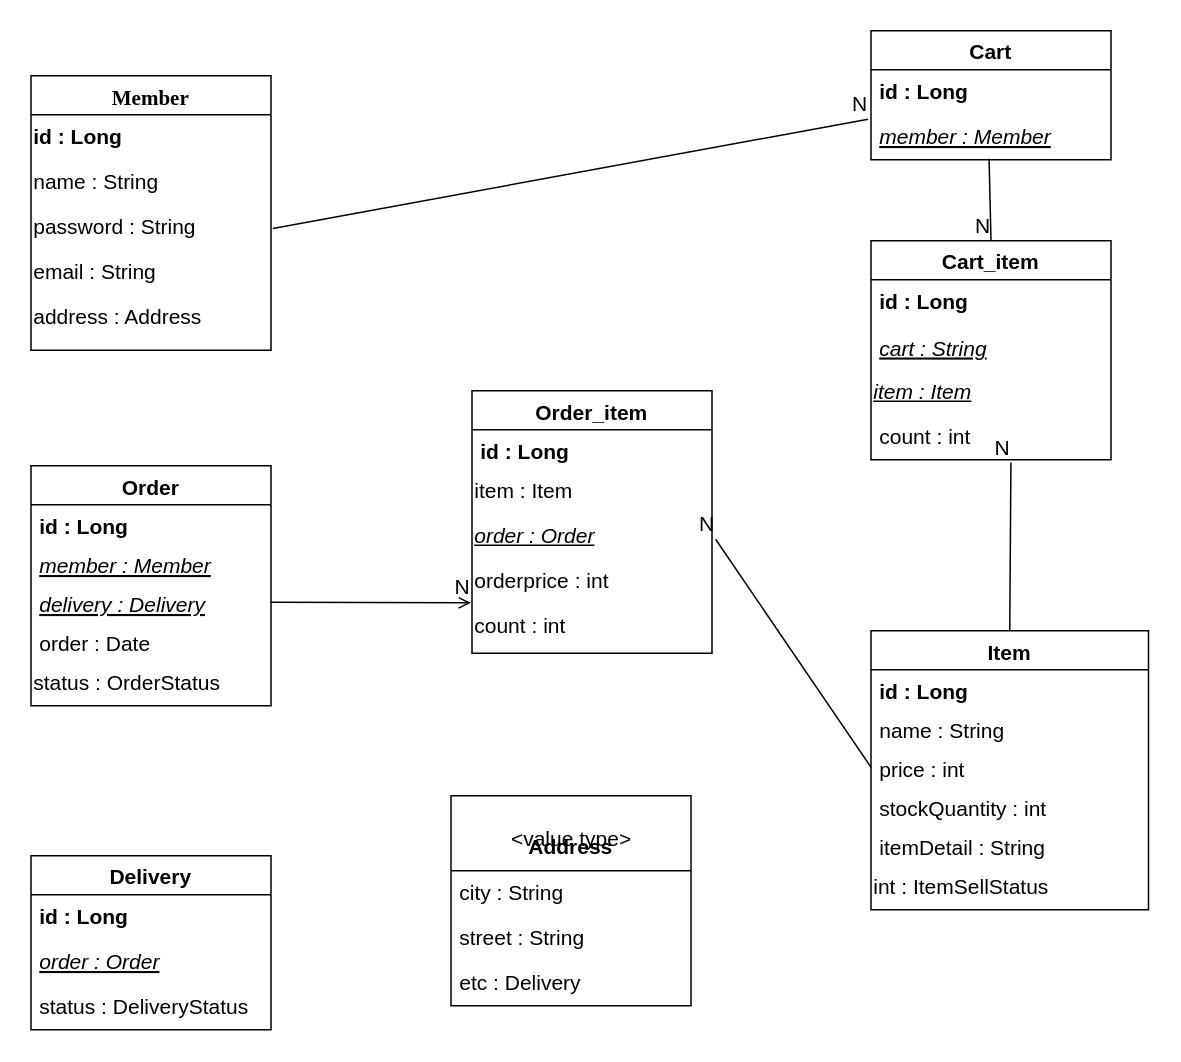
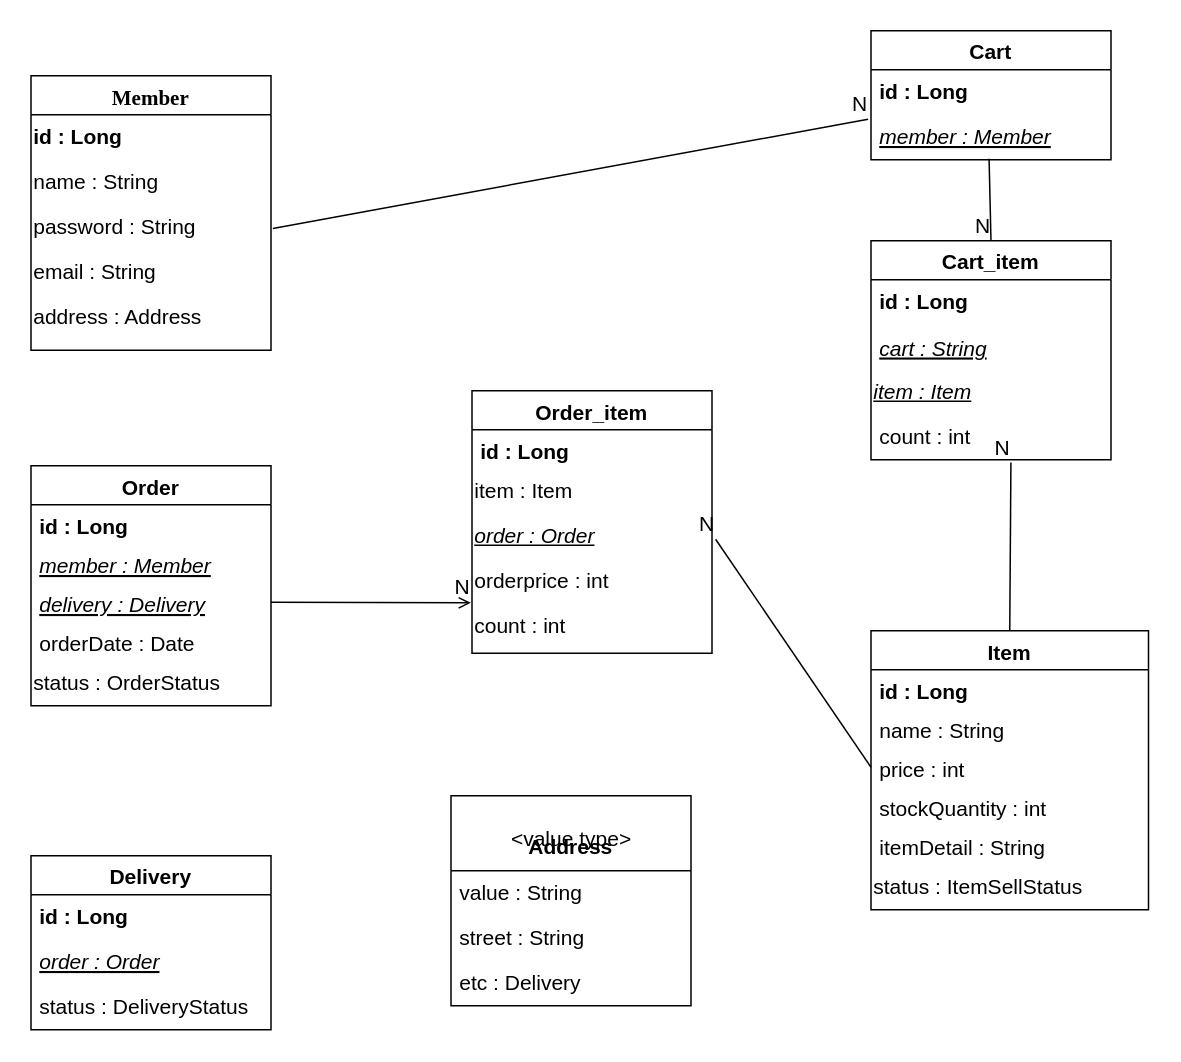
(101, 644) -> (125, 644)
(975, 887) -> (995, 887)
(522, 893) -> (528, 893)
